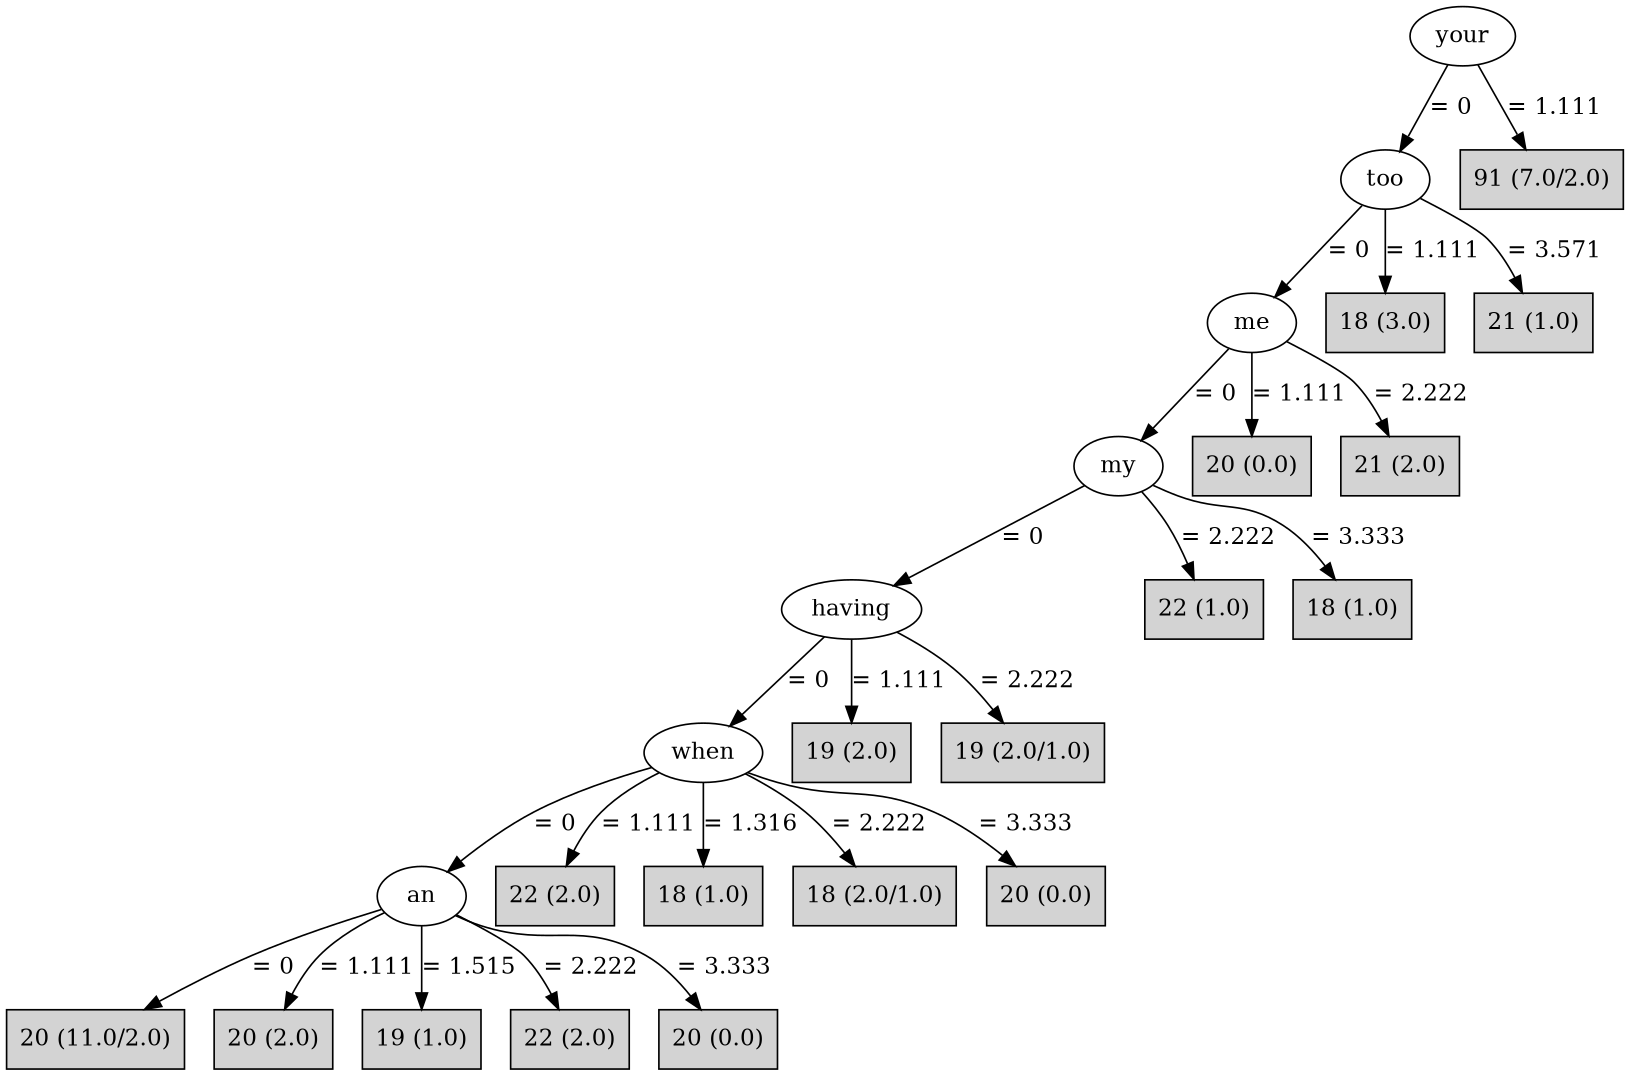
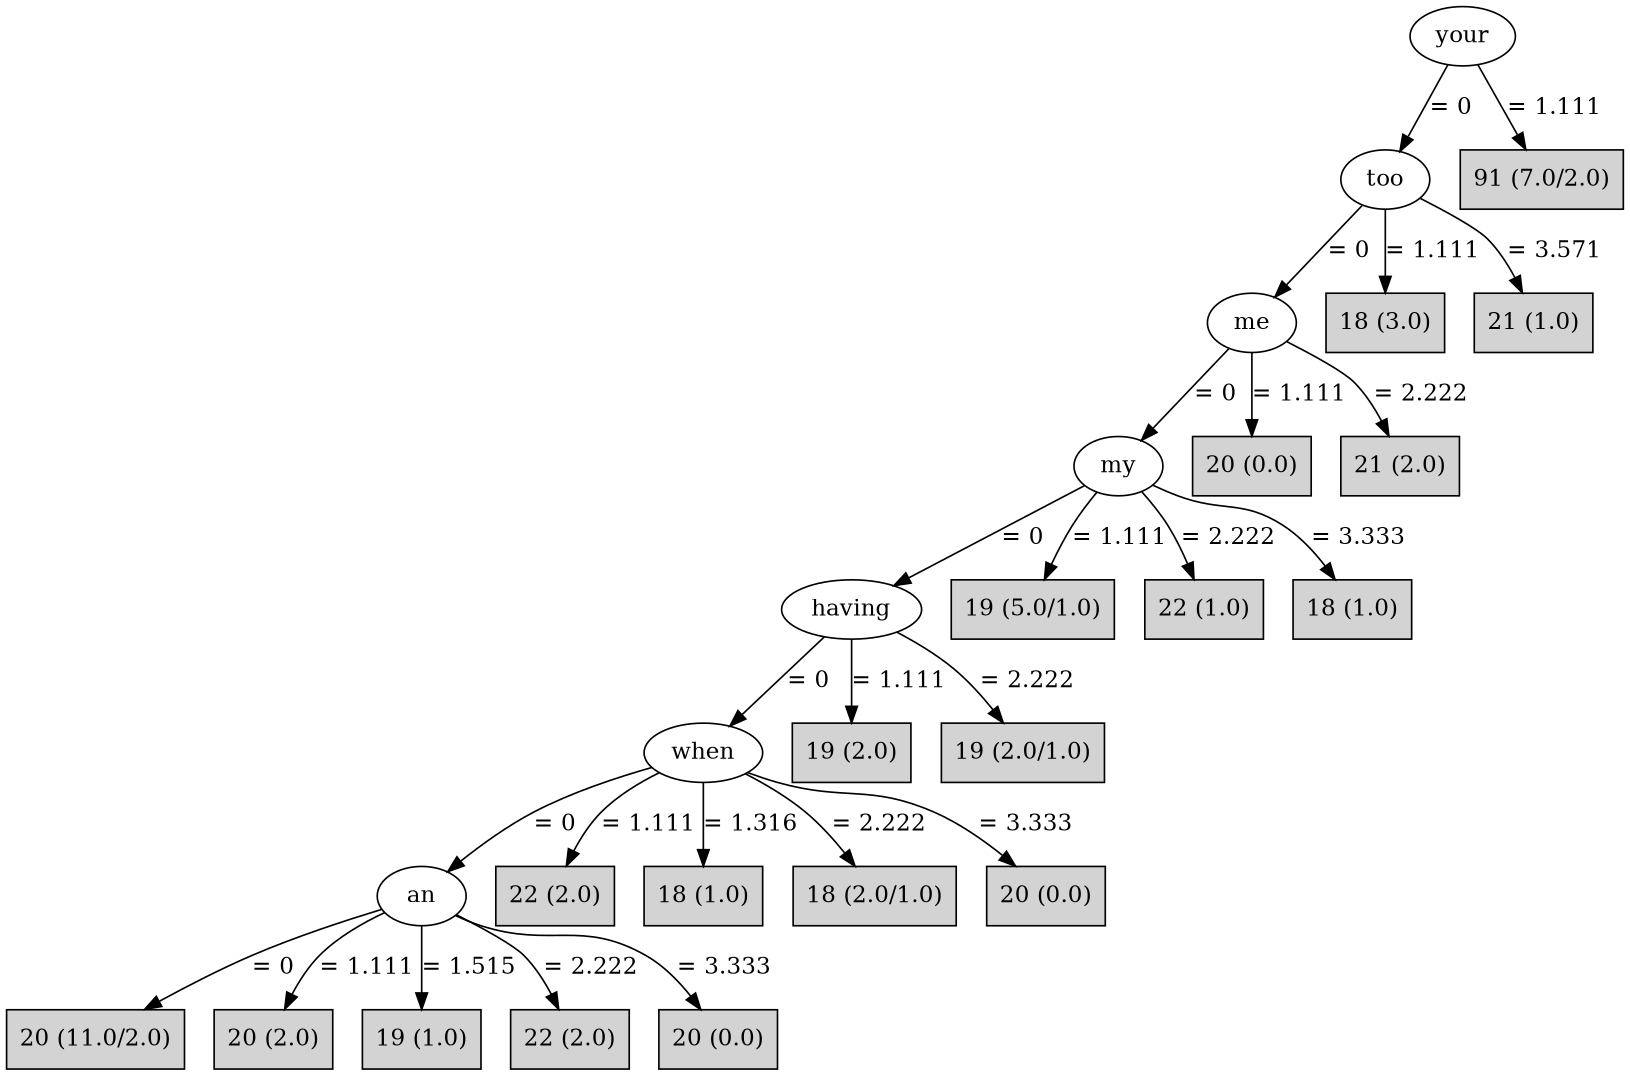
none -> (1033, 609)
